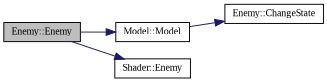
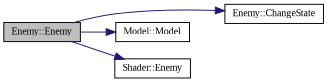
(202, 25) -> (143, 11)
